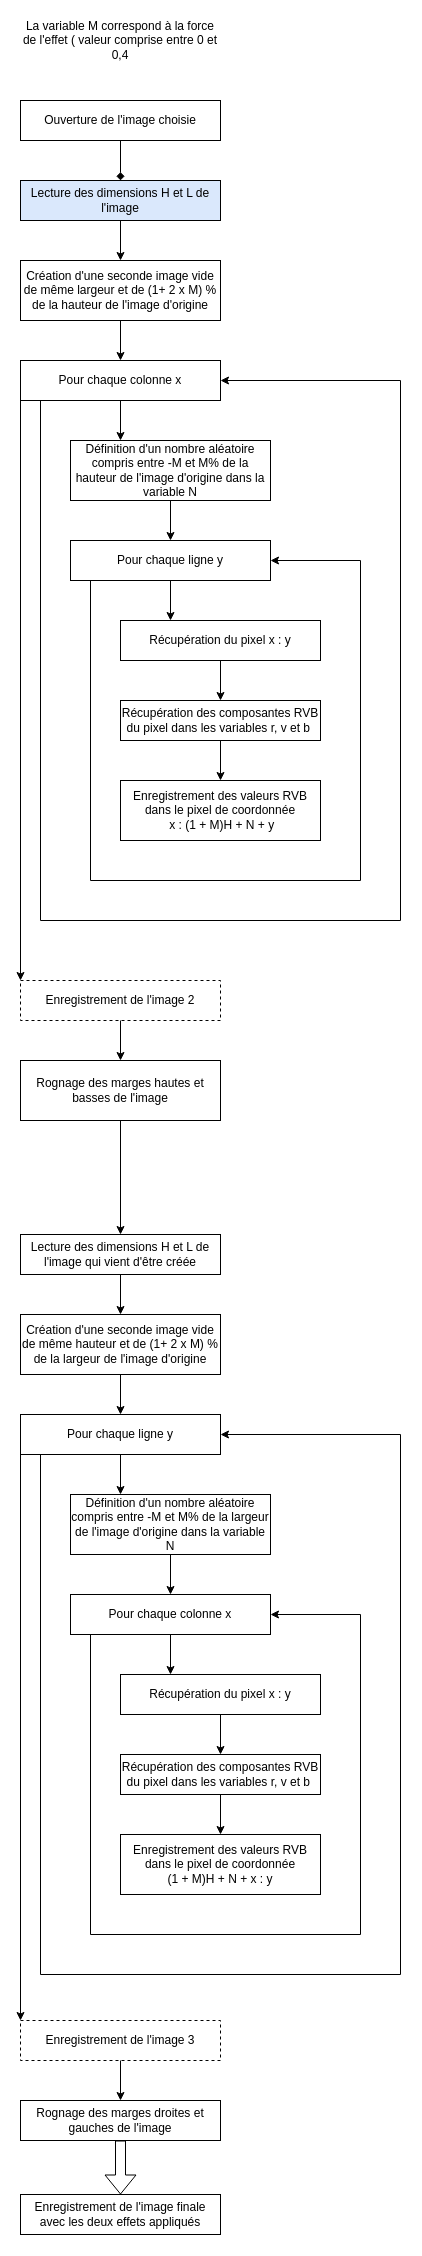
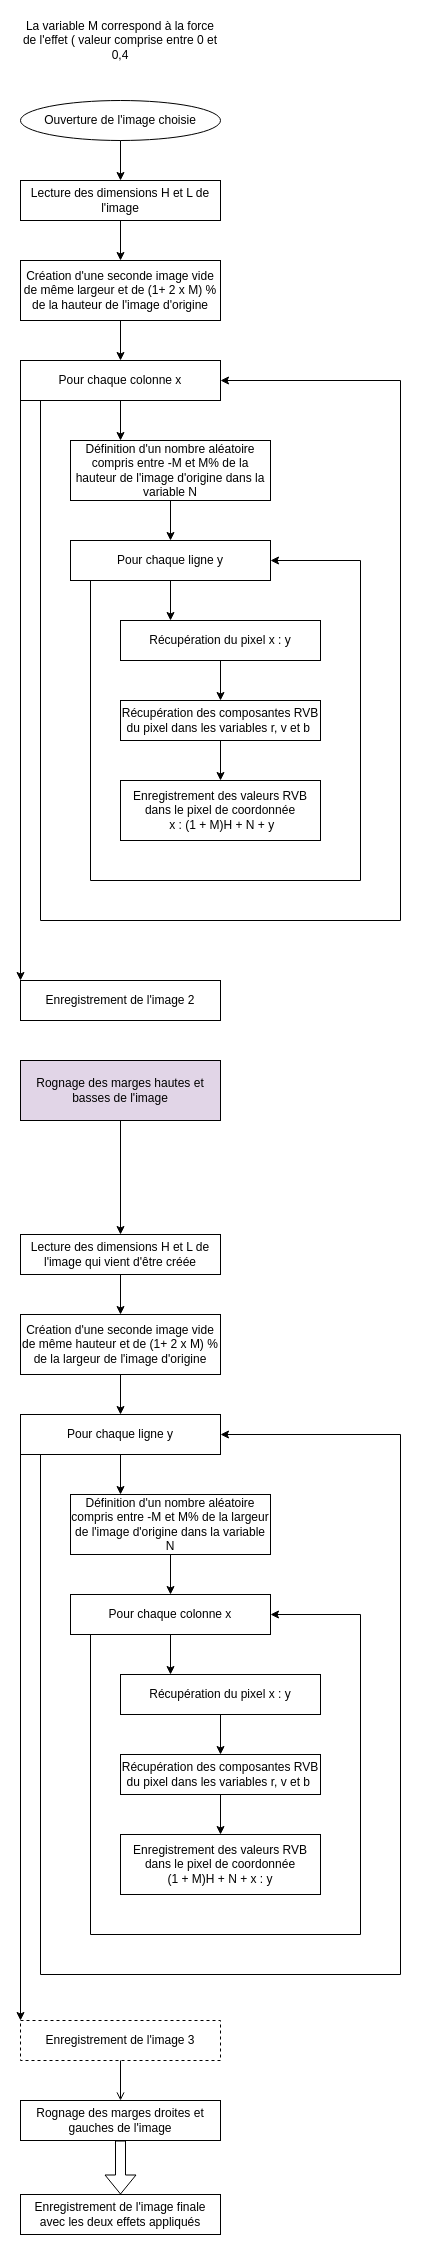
(121, 121) -> (121, 121)
(121, 172) -> (121, 172)
(121, 201) -> (121, 201)
(121, 1001) -> (121, 1001)
(121, 1037) -> none
(121, 1091) -> (121, 1091)
(121, 2092) -> (121, 2094)
